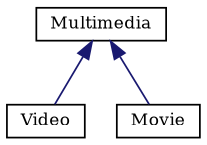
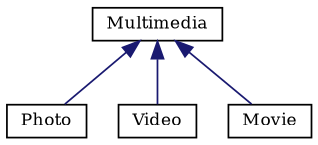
none -> (47, 121)
